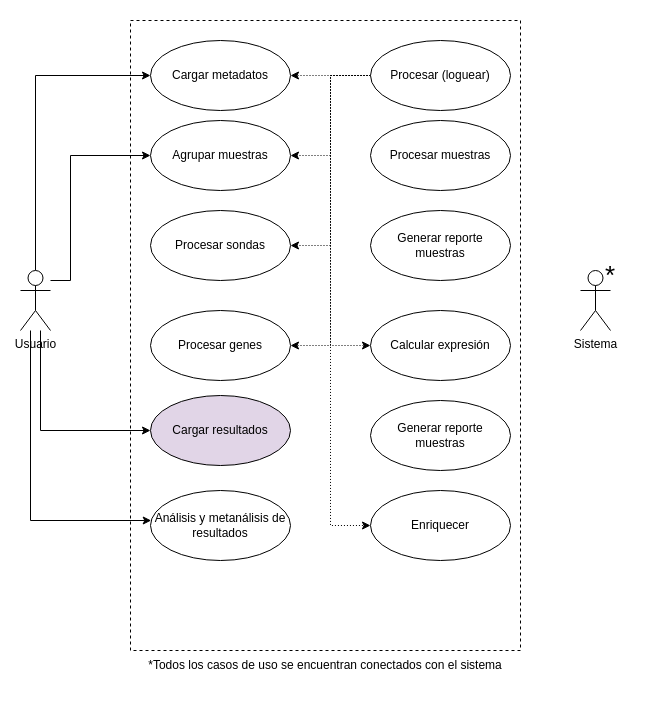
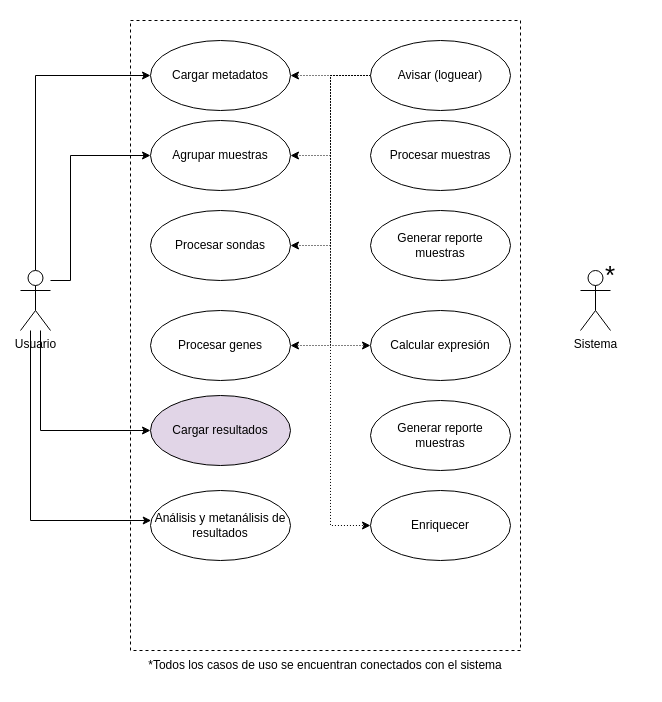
(441, 76) -> (441, 76)
